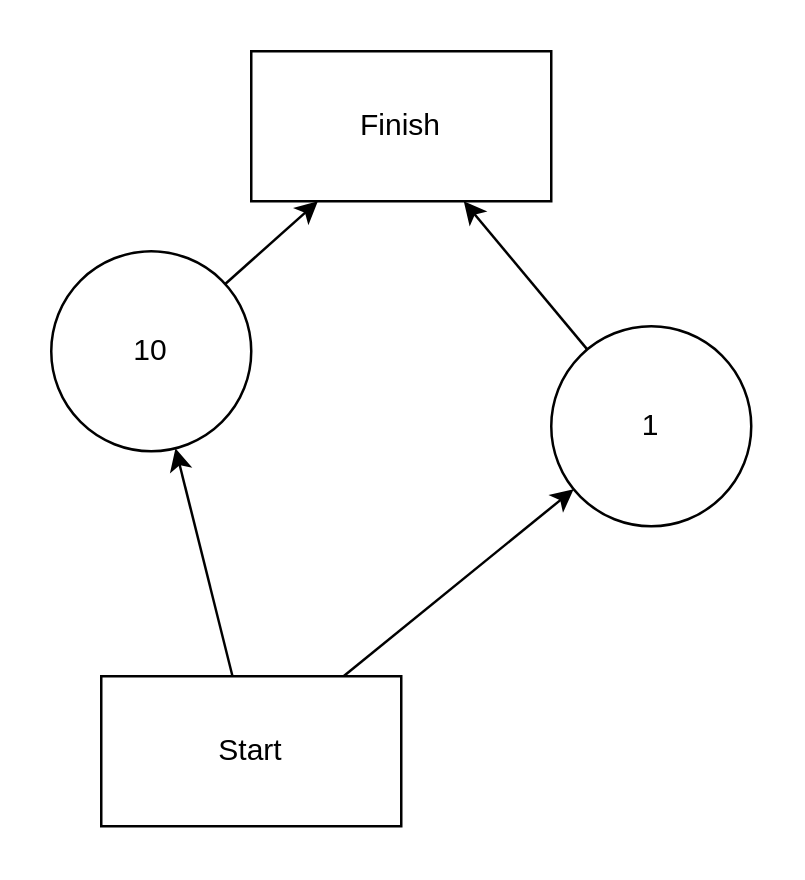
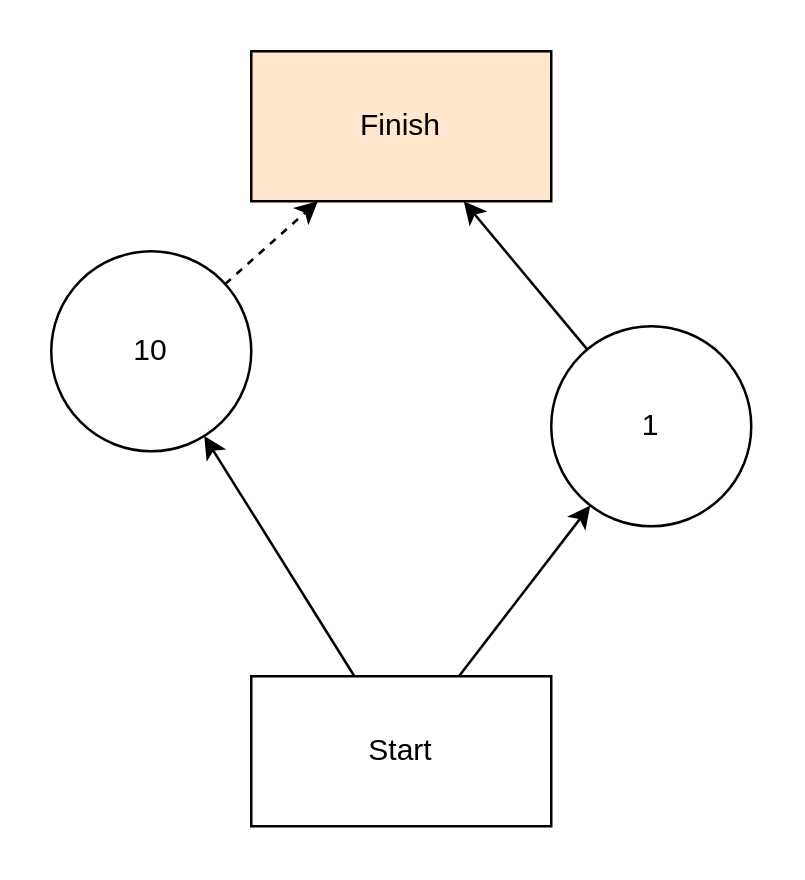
(401, 126) -> (401, 126)
(267, 247) -> (267, 247)
(251, 751) -> (401, 751)
